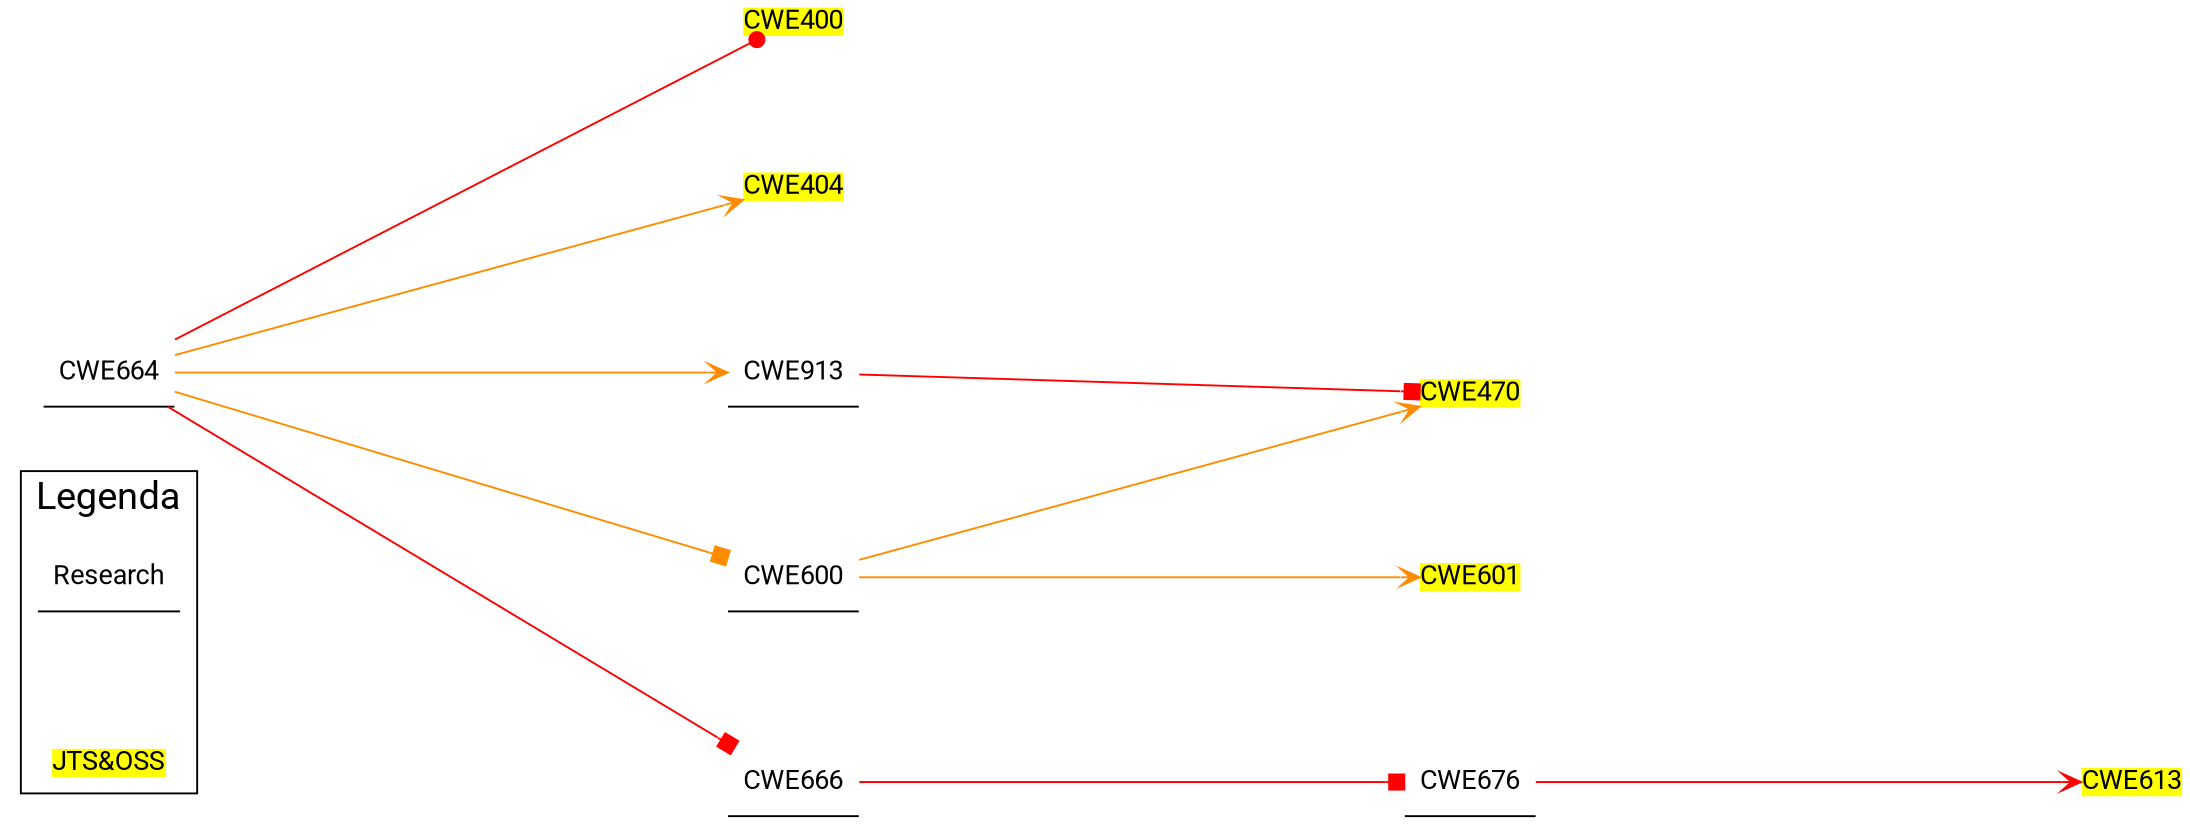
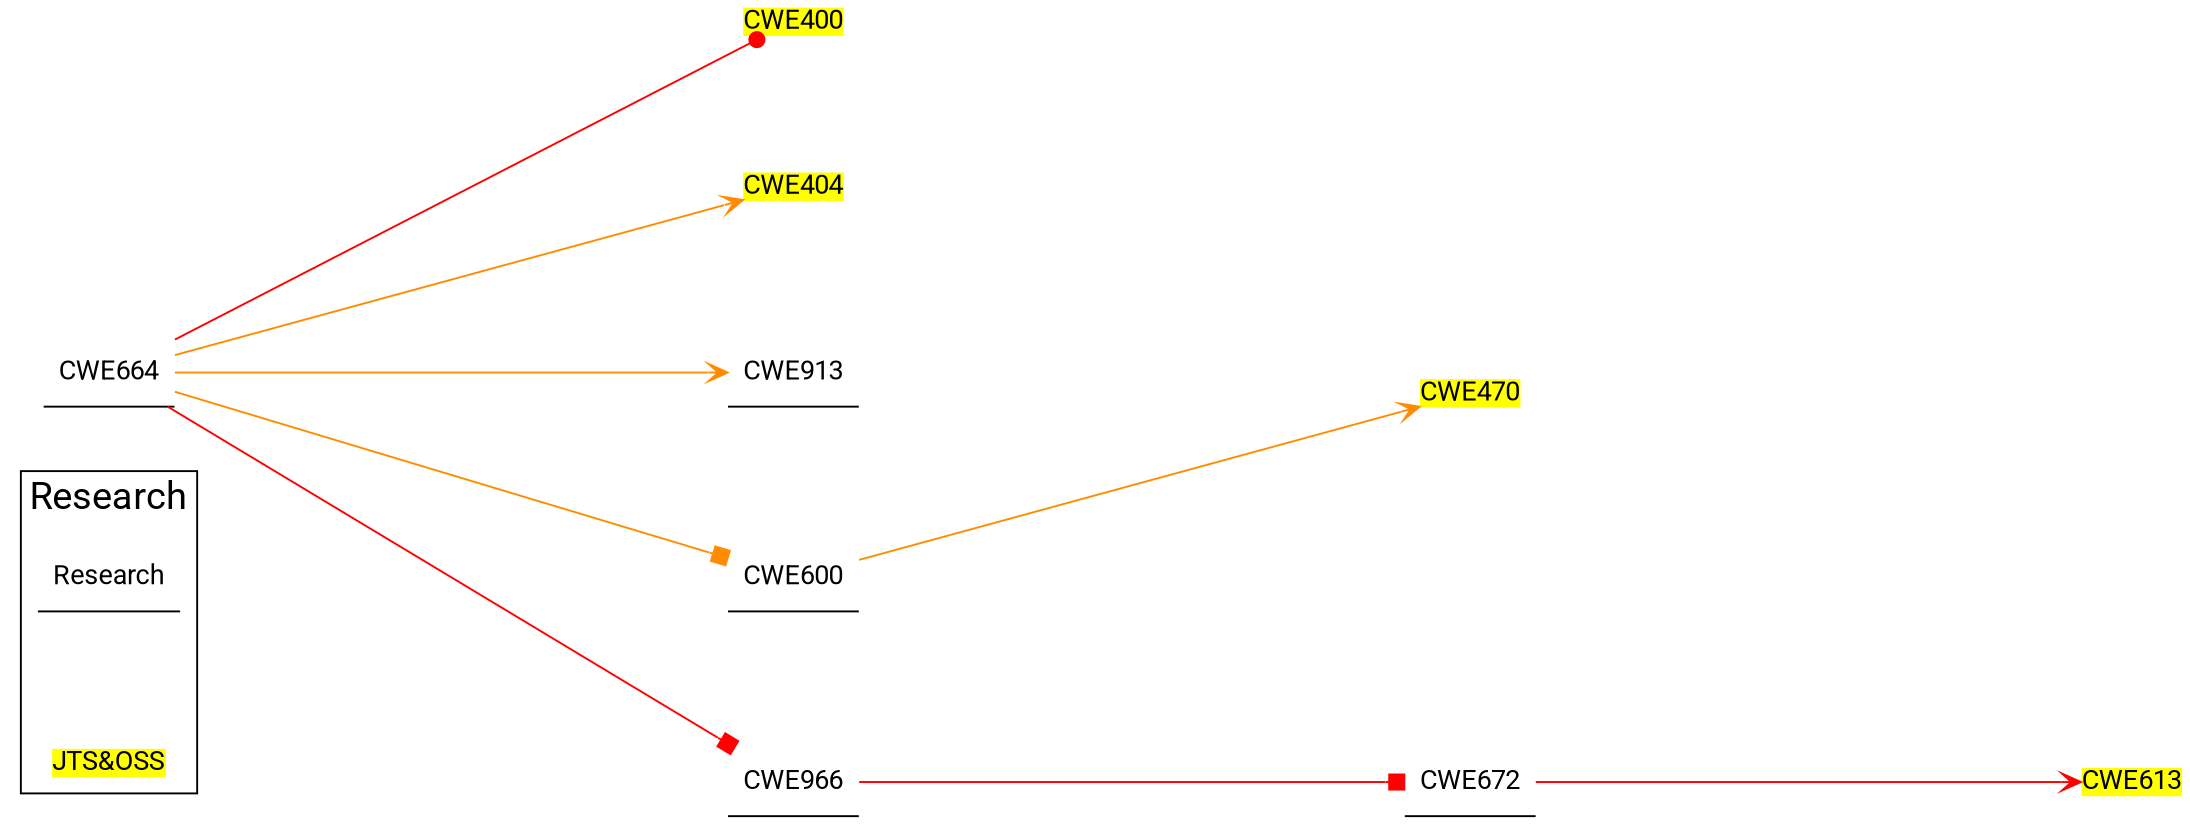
(1130, 383) -> none
(109, 500) -> (109, 500)
(1470, 577) -> none
(793, 782) -> (793, 782)
(1470, 782) -> (1470, 782)
